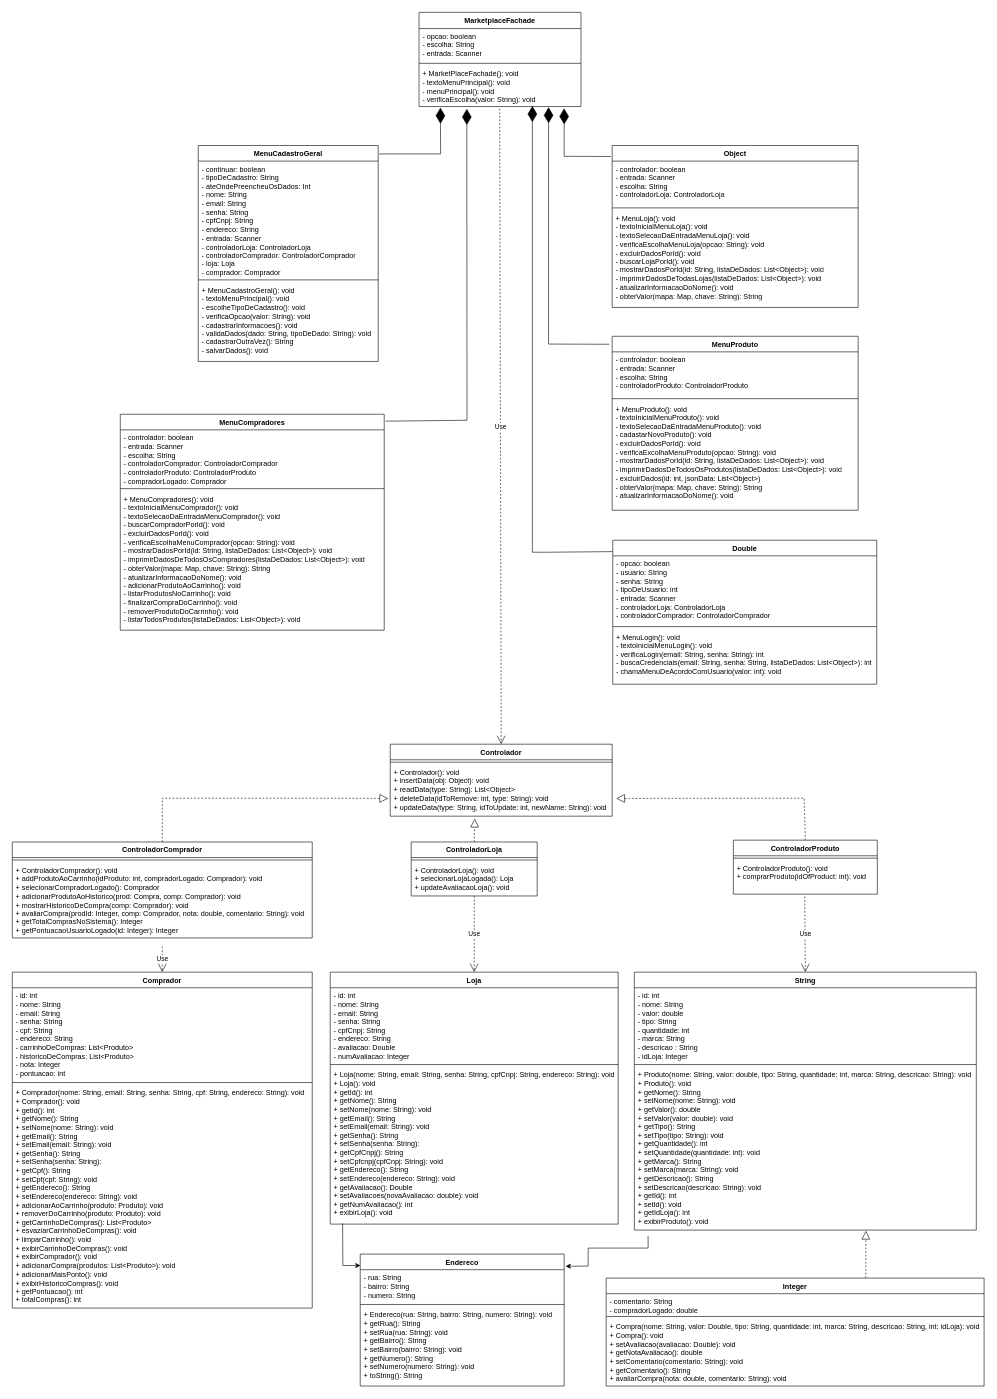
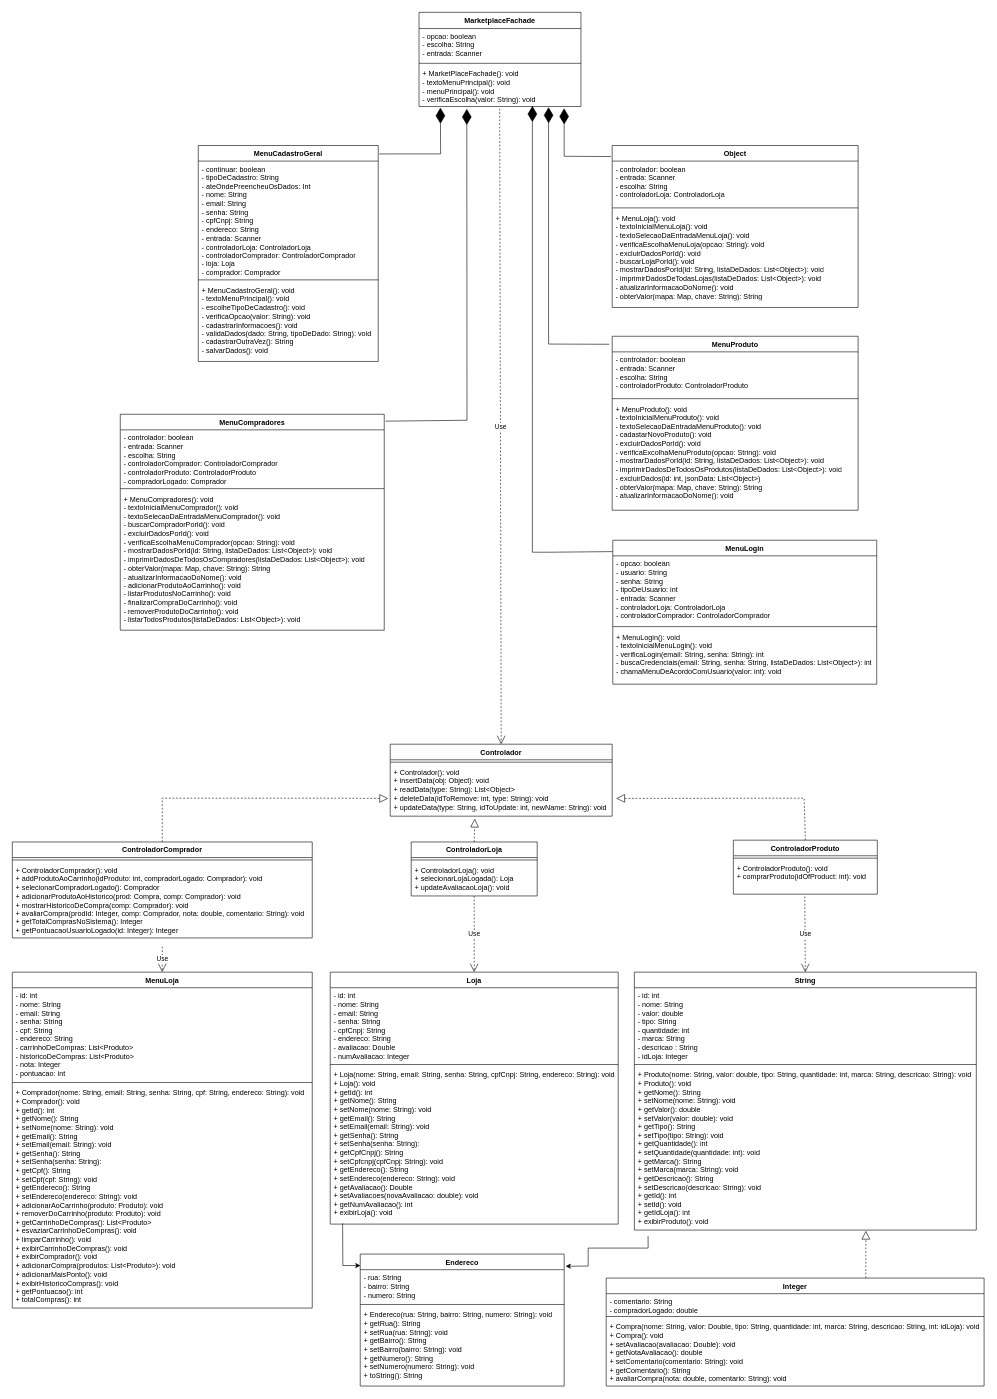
(745, 549) -> (745, 549)
(162, 981) -> (162, 981)
